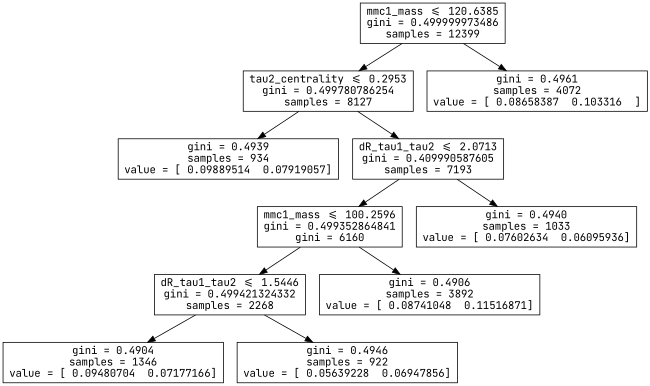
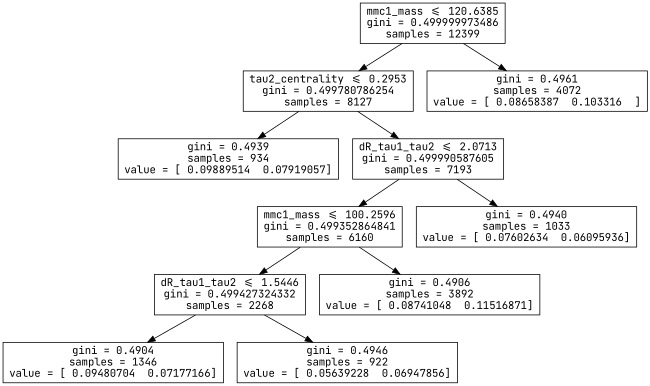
(428, 159) -> (428, 159)
(330, 227) -> (330, 227)
(230, 295) -> (230, 295)
